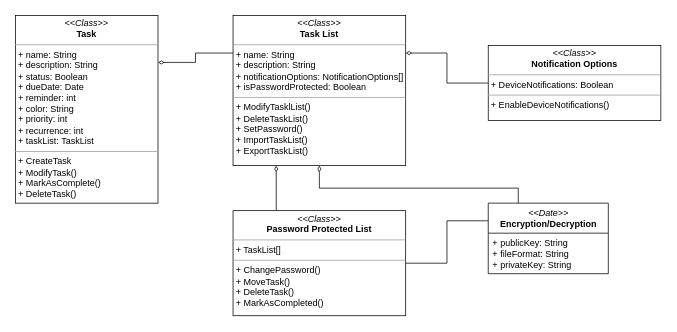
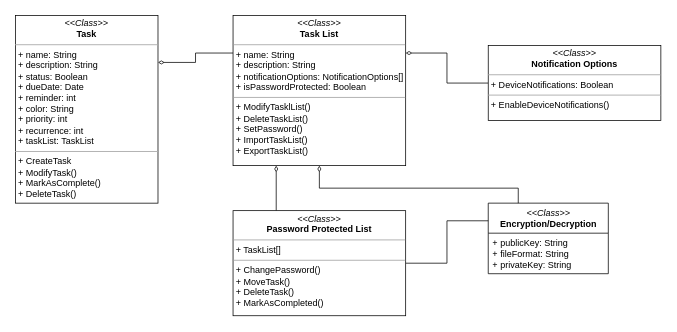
(548, 218) -> (548, 218)
